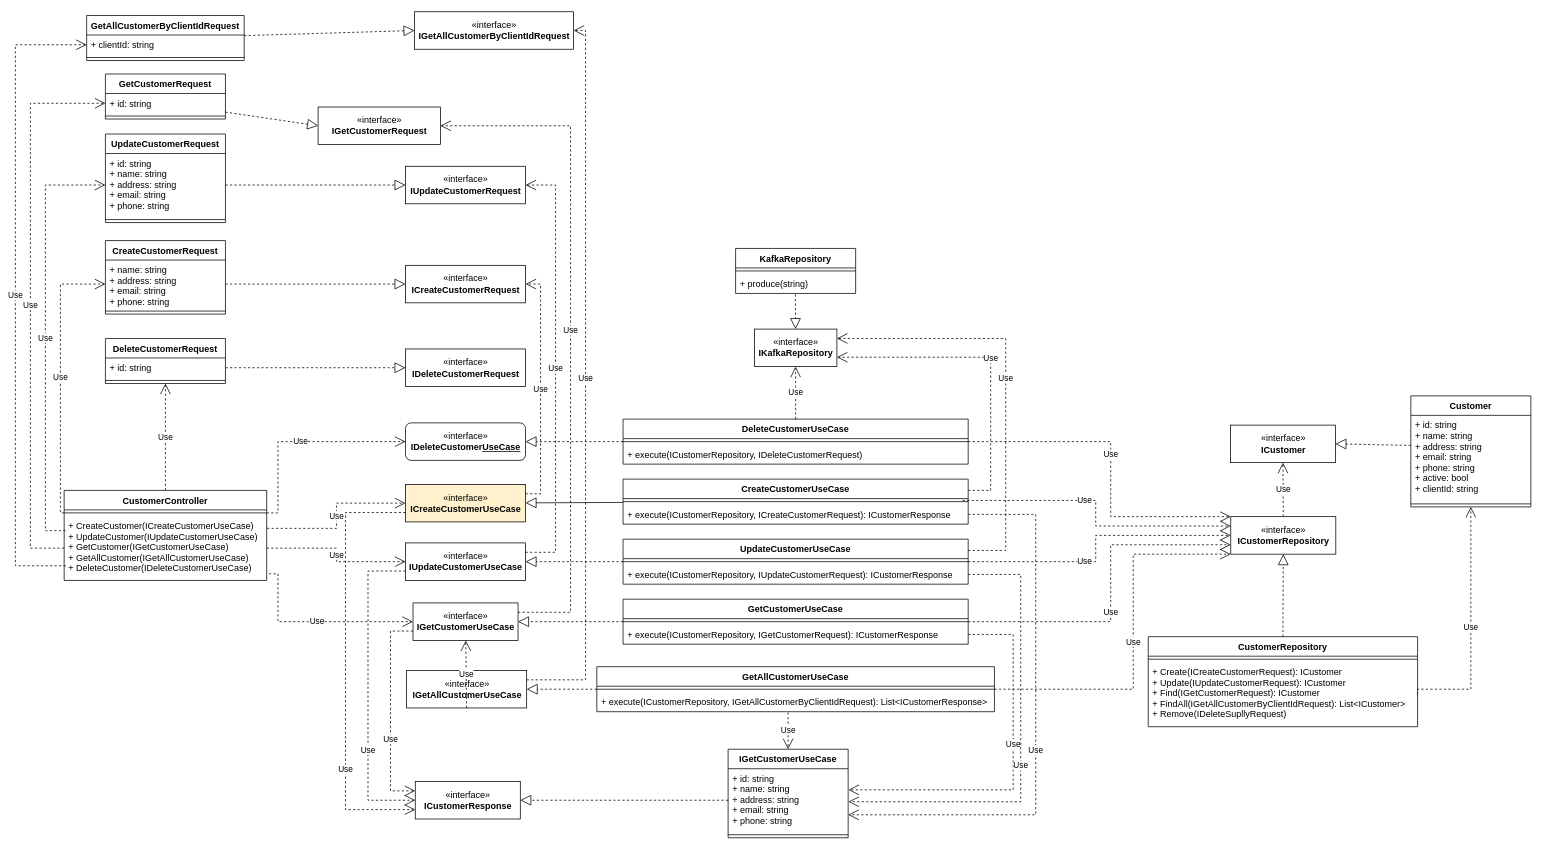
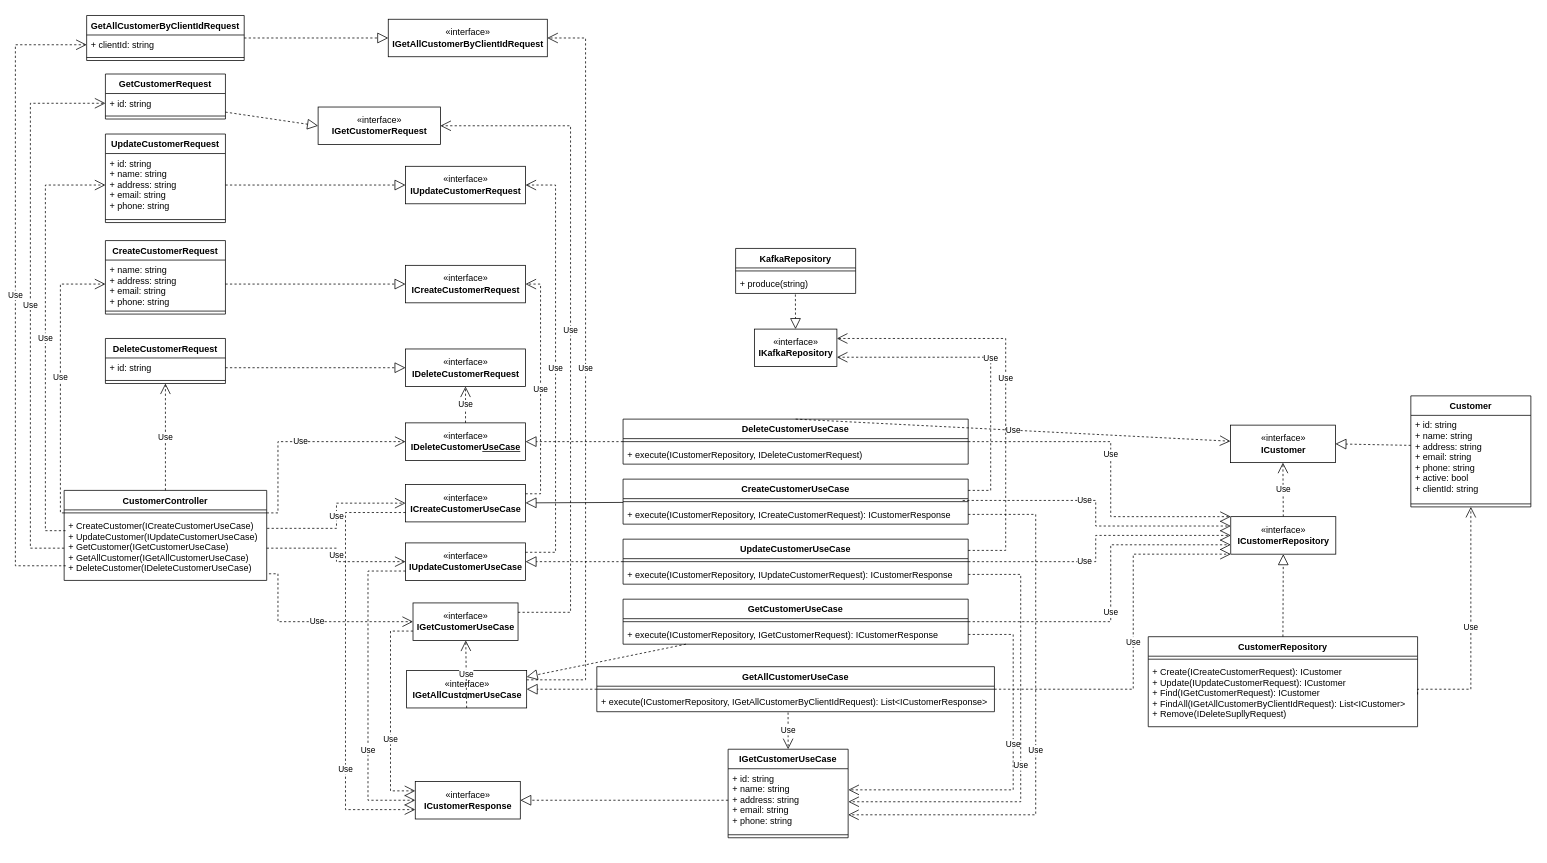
(494, 30) -> (468, 38)
(795, 393) -> (1020, 430)
none -> (465, 405)
(465, 441) -> (465, 441)
(465, 503) -> (465, 503)
(575, 621) -> (610, 659)
